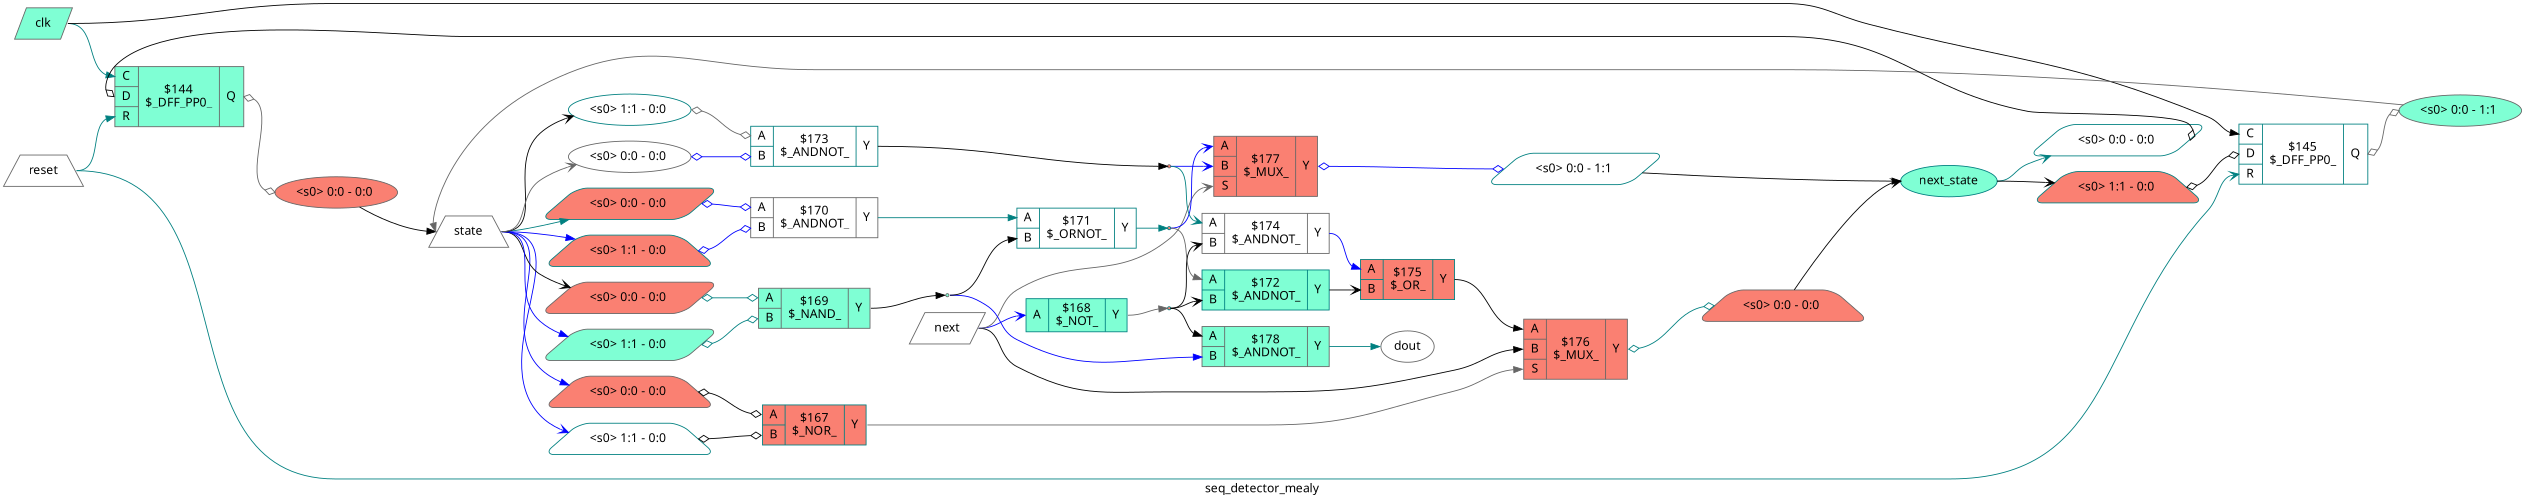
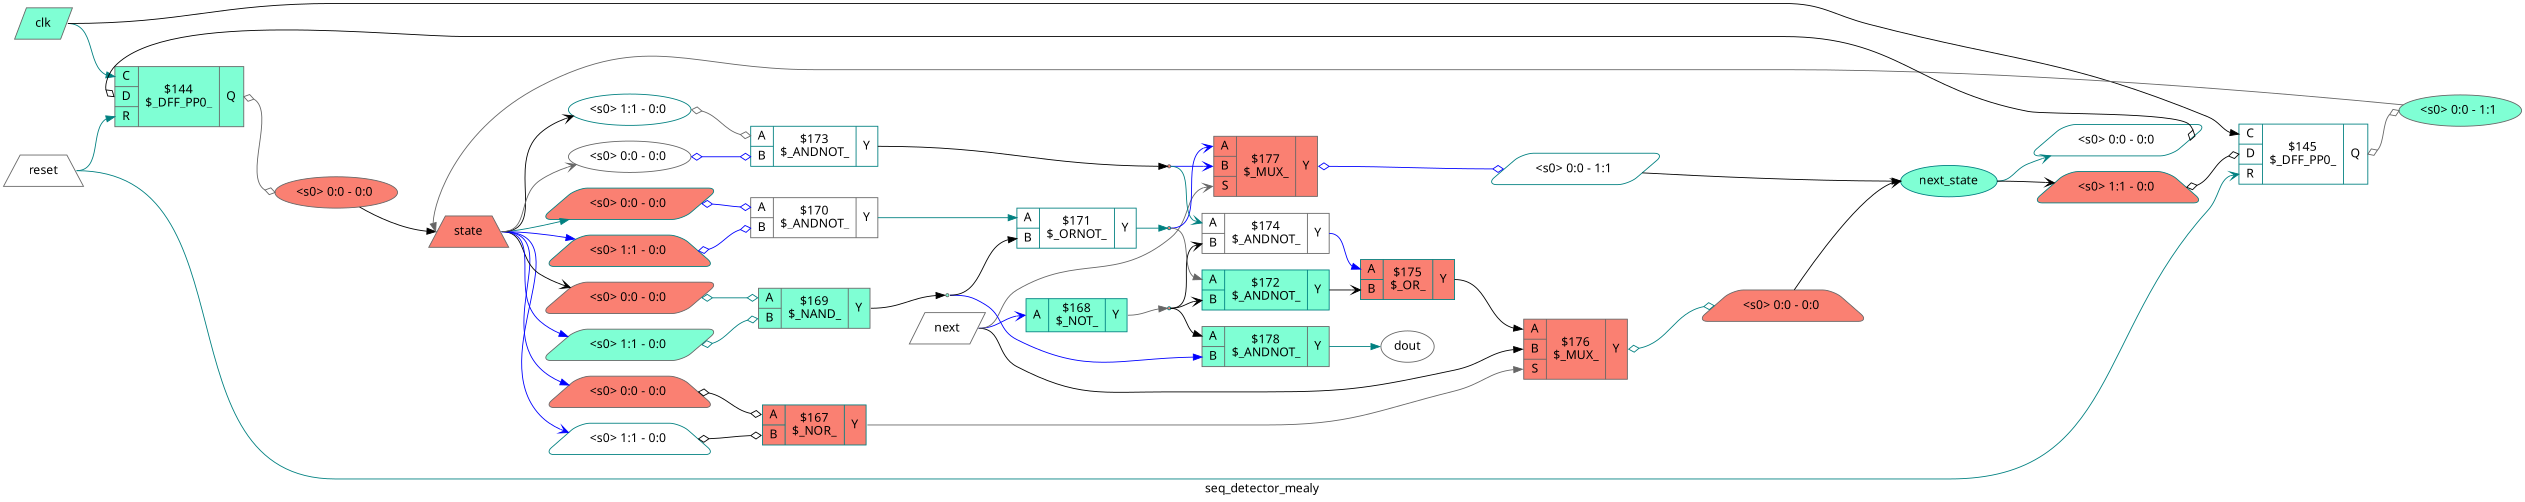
(469, 232) -> (469, 232)
